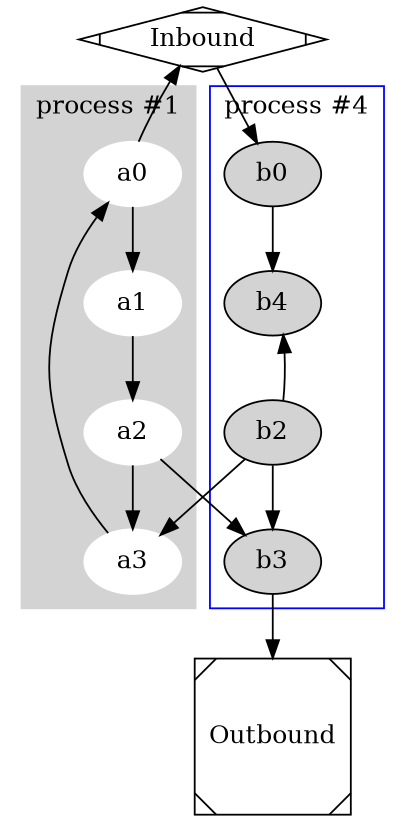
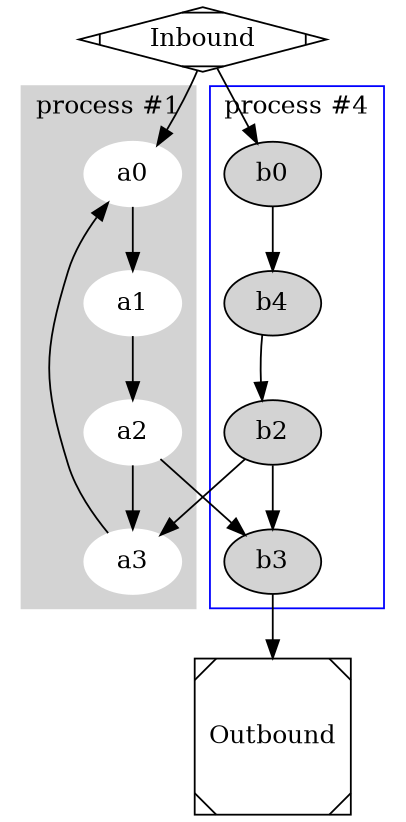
(153, 111) -> (183, 101)
(285, 377) -> (261, 359)
